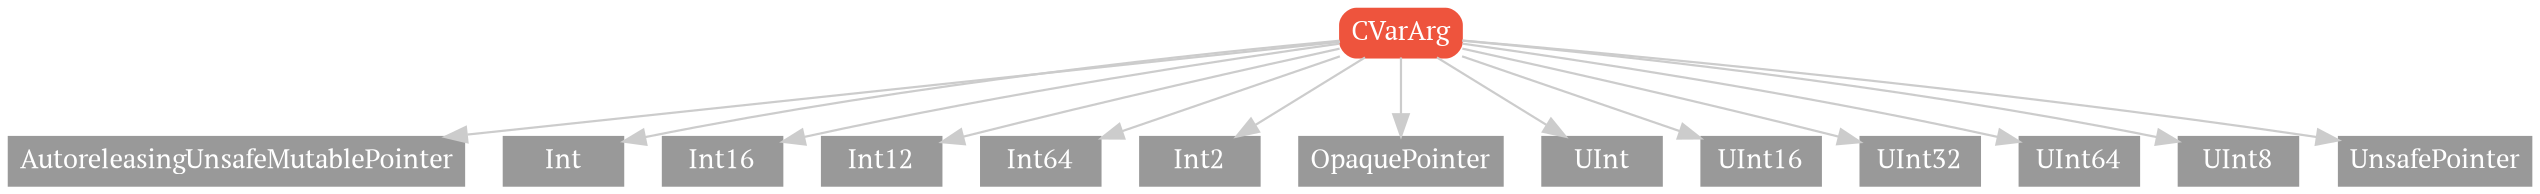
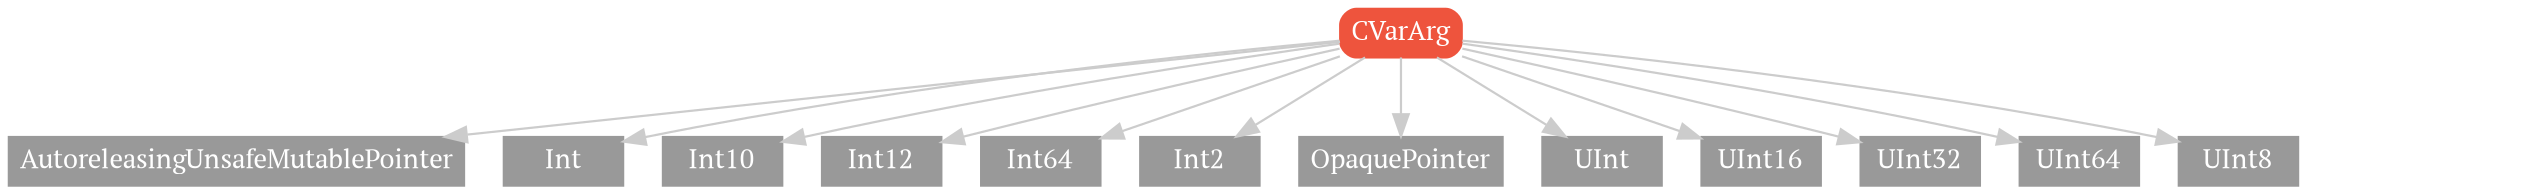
(723, 161) -> (723, 161)
(2435, 161) -> none
